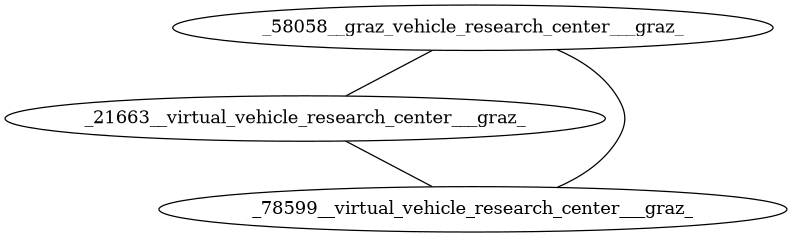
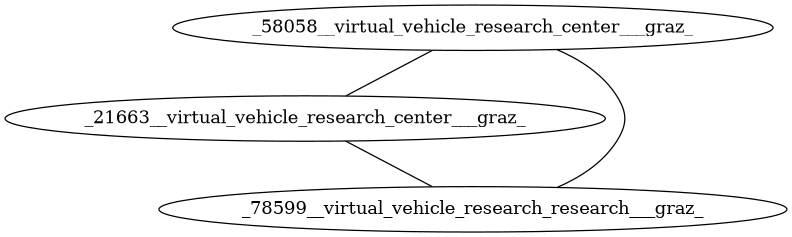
(473, 28) -> (473, 28)
(473, 209) -> (473, 209)
